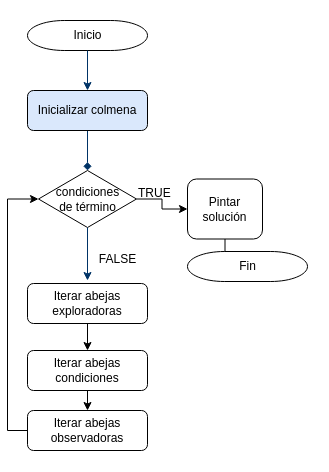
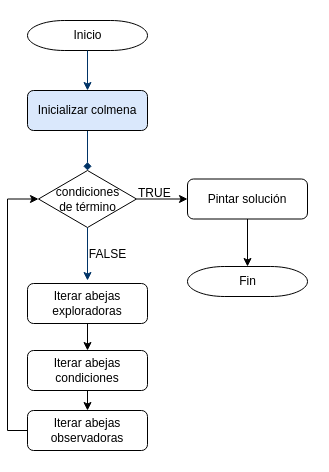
(225, 209) -> (248, 199)
(118, 259) -> (108, 254)
(248, 267) -> (248, 282)
